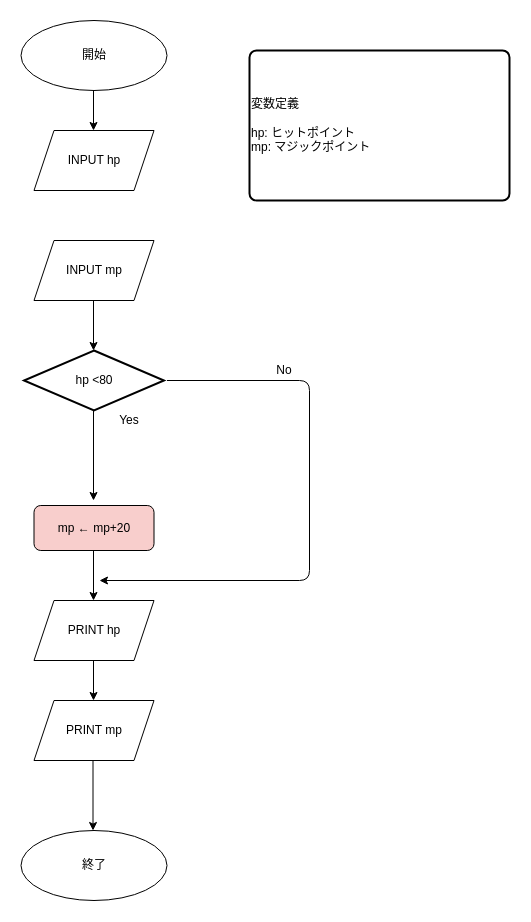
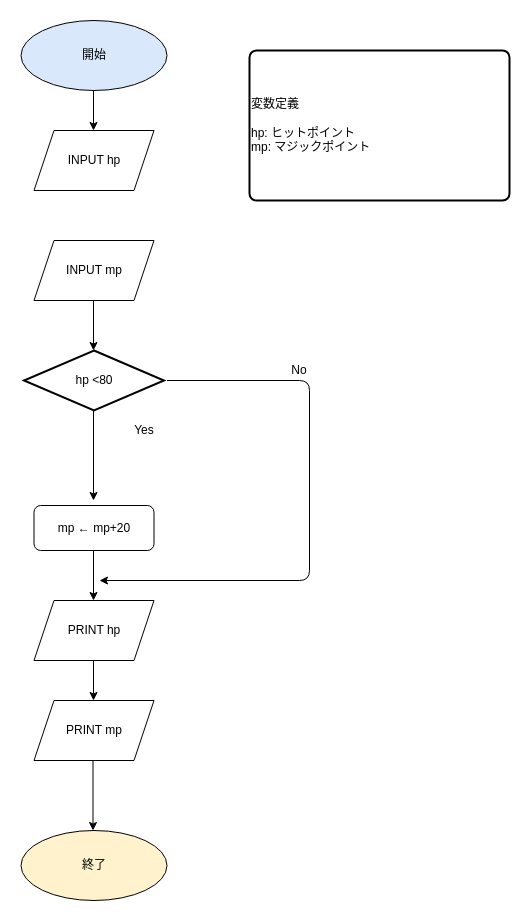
(94, 56) -> (94, 56)
(285, 371) -> (300, 371)
(130, 421) -> (145, 431)
(94, 528) -> (94, 528)
(94, 866) -> (94, 866)
